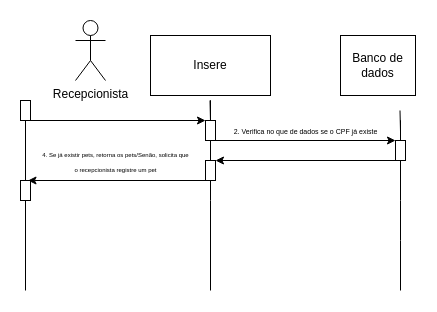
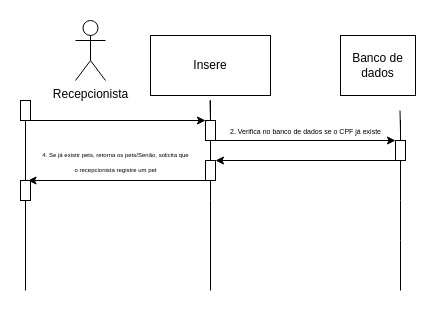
(306, 131) -> (306, 131)
